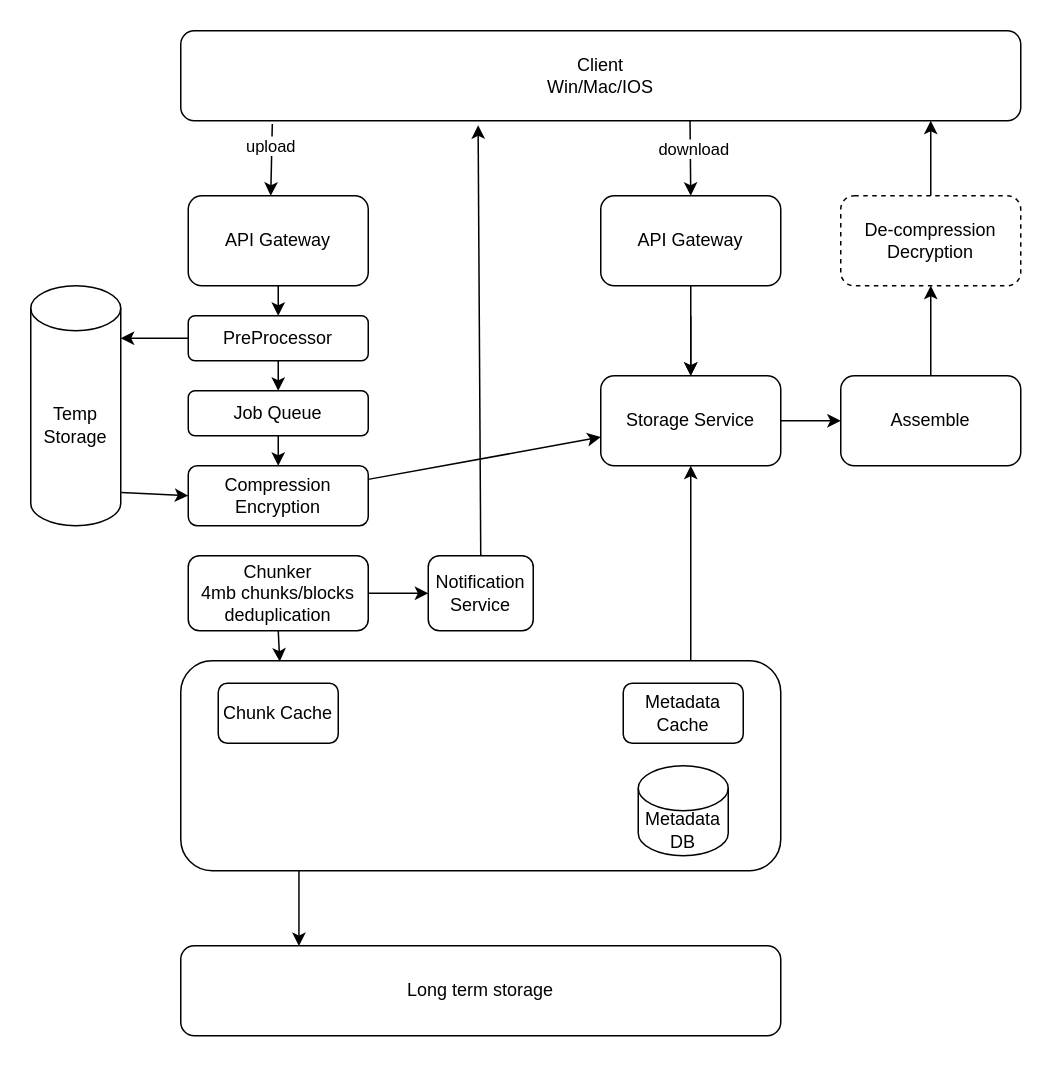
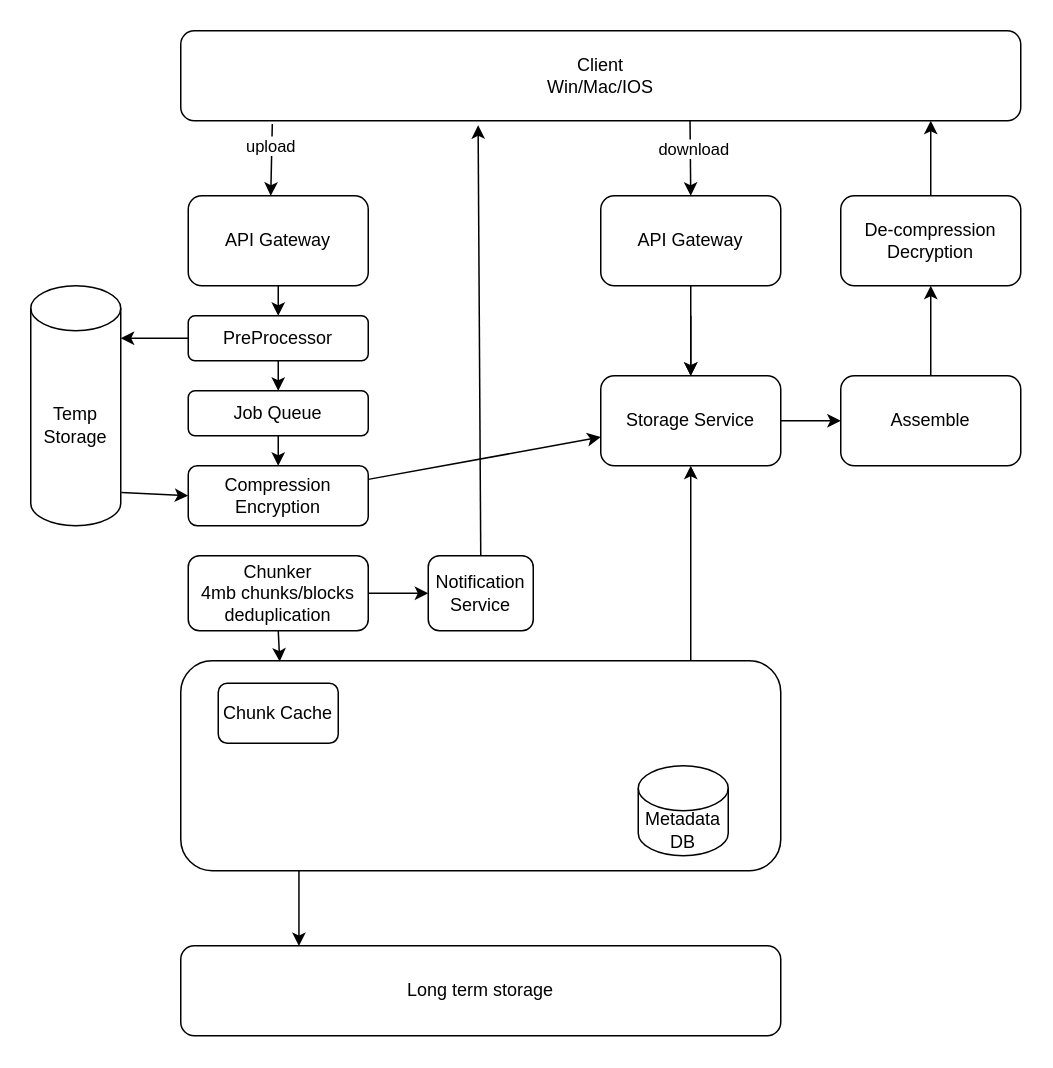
(931, 241) -> (931, 241)
(683, 713) -> none
